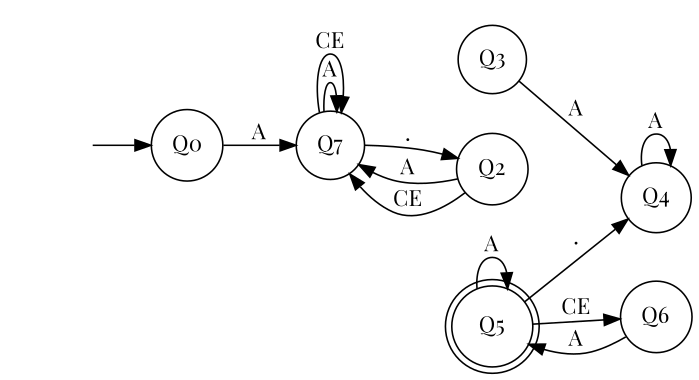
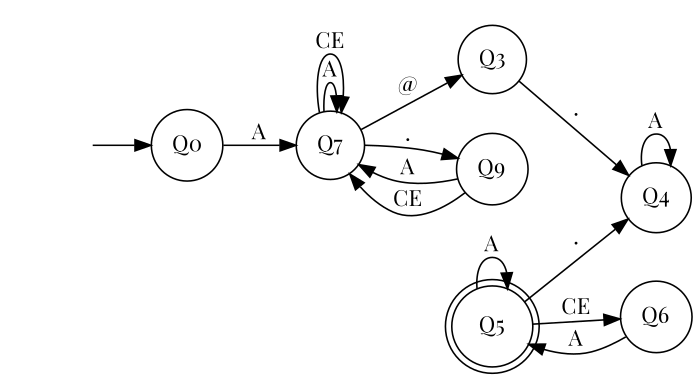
none -> (404, 106)
(576, 110) -> (576, 110)
(492, 169) -> (492, 169)
